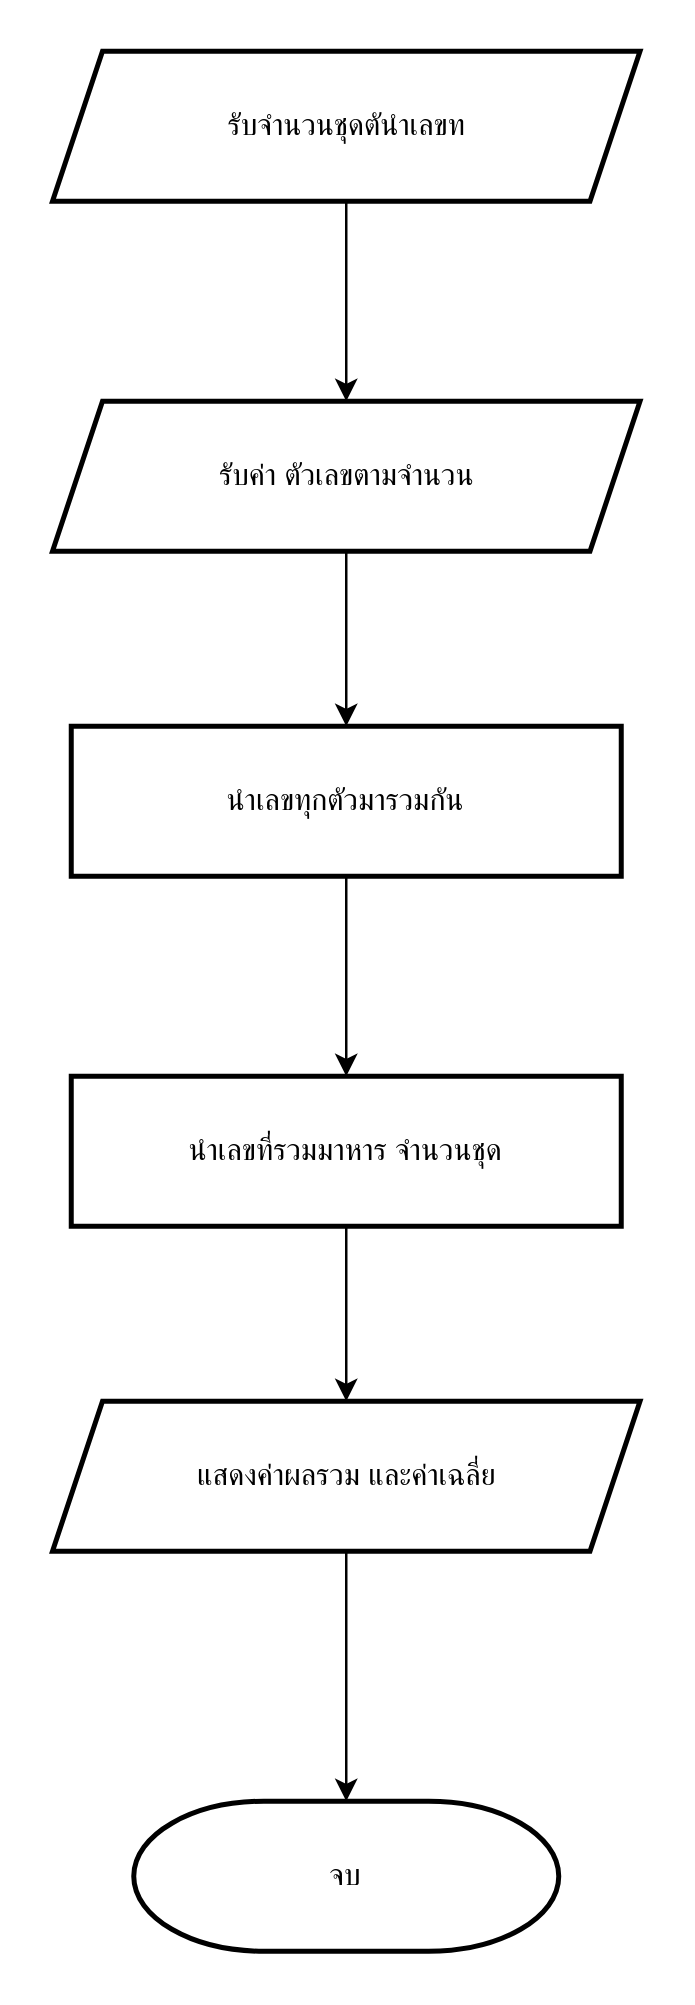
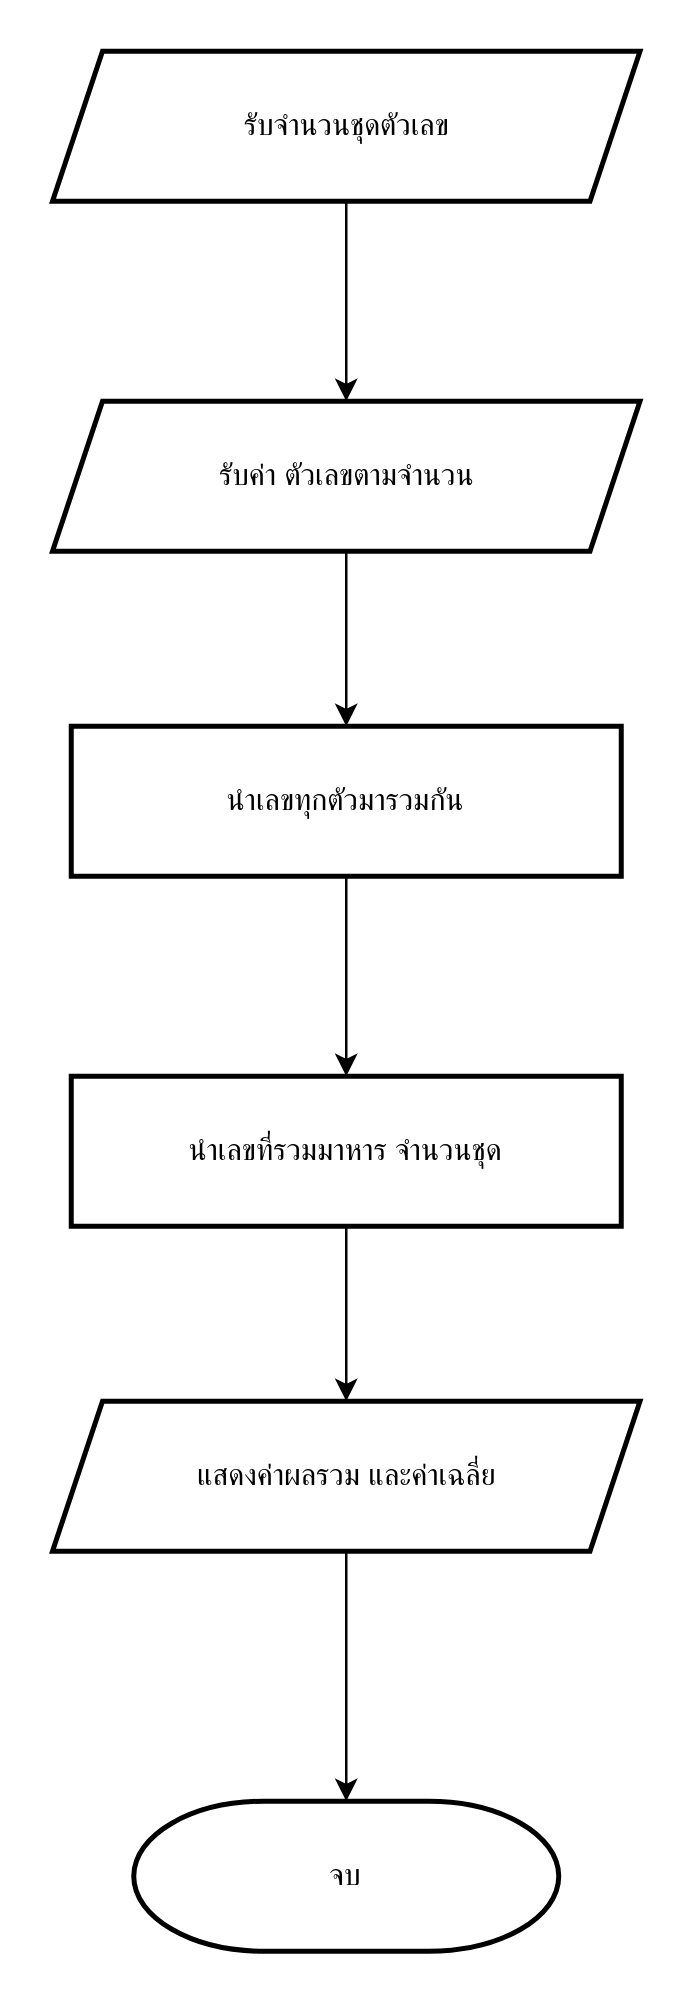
(348, 126) -> (348, 126)
